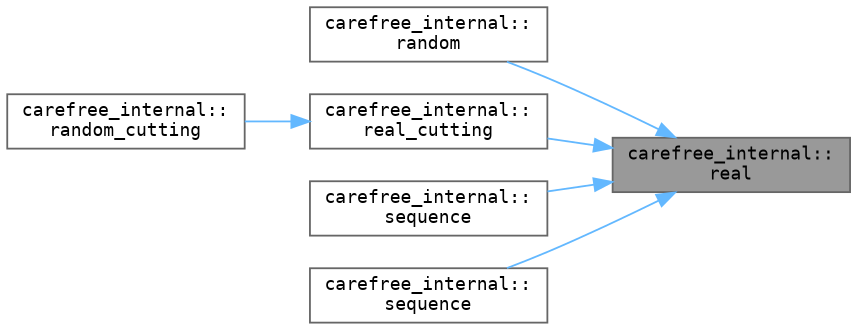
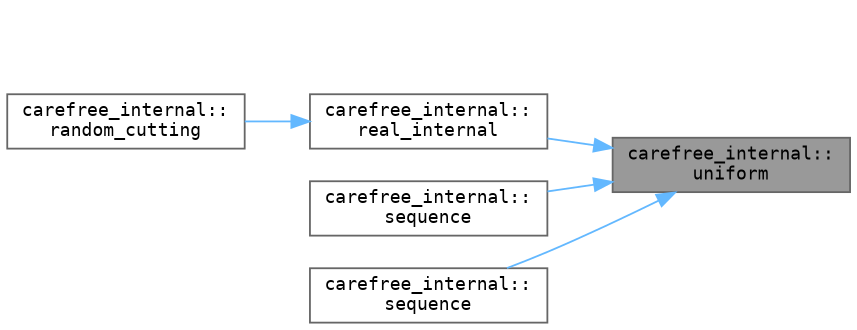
(429, 34) -> none
(429, 121) -> (429, 121)
(731, 165) -> (731, 165)
